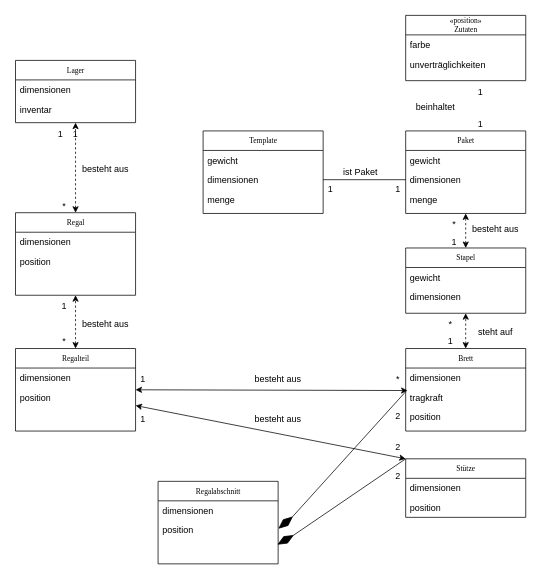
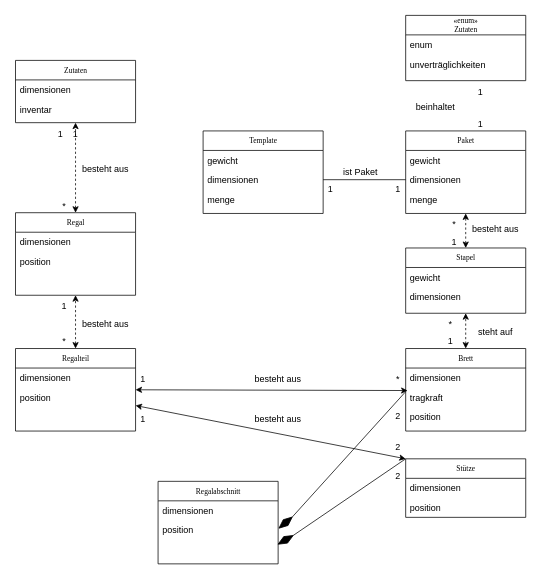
(466, 25) -> (466, 25)
(422, 46) -> (420, 46)
(76, 70) -> (76, 70)
